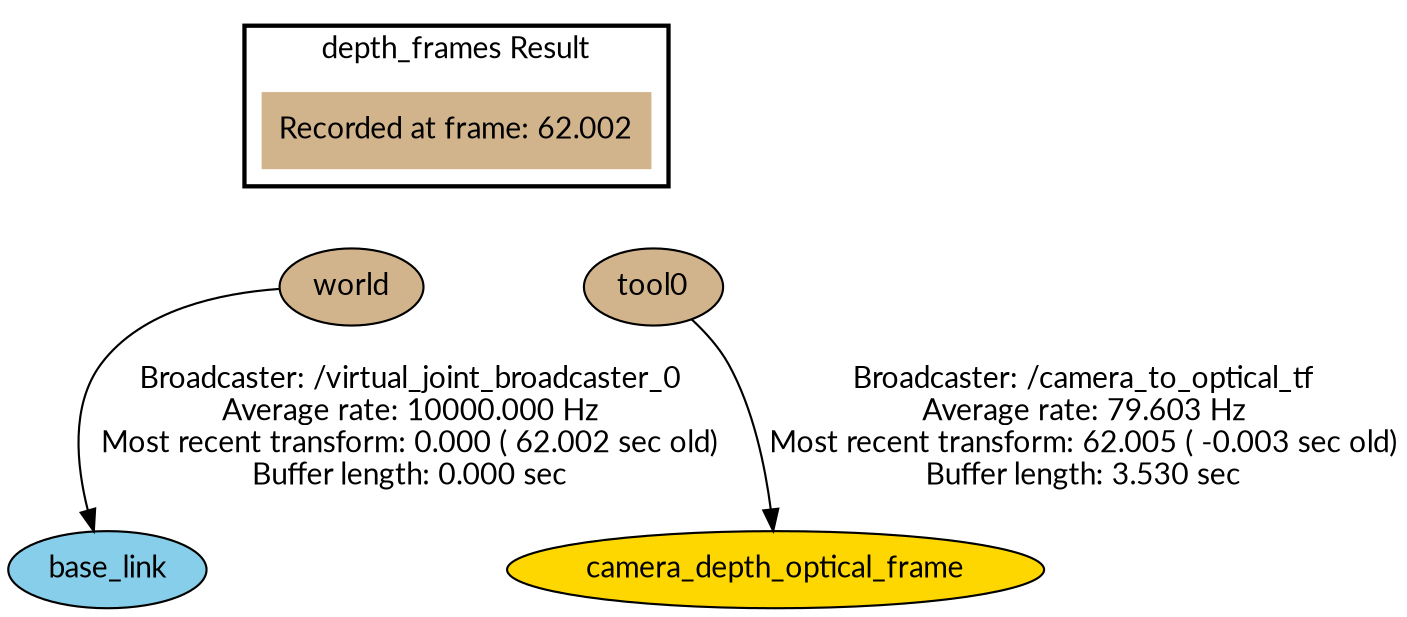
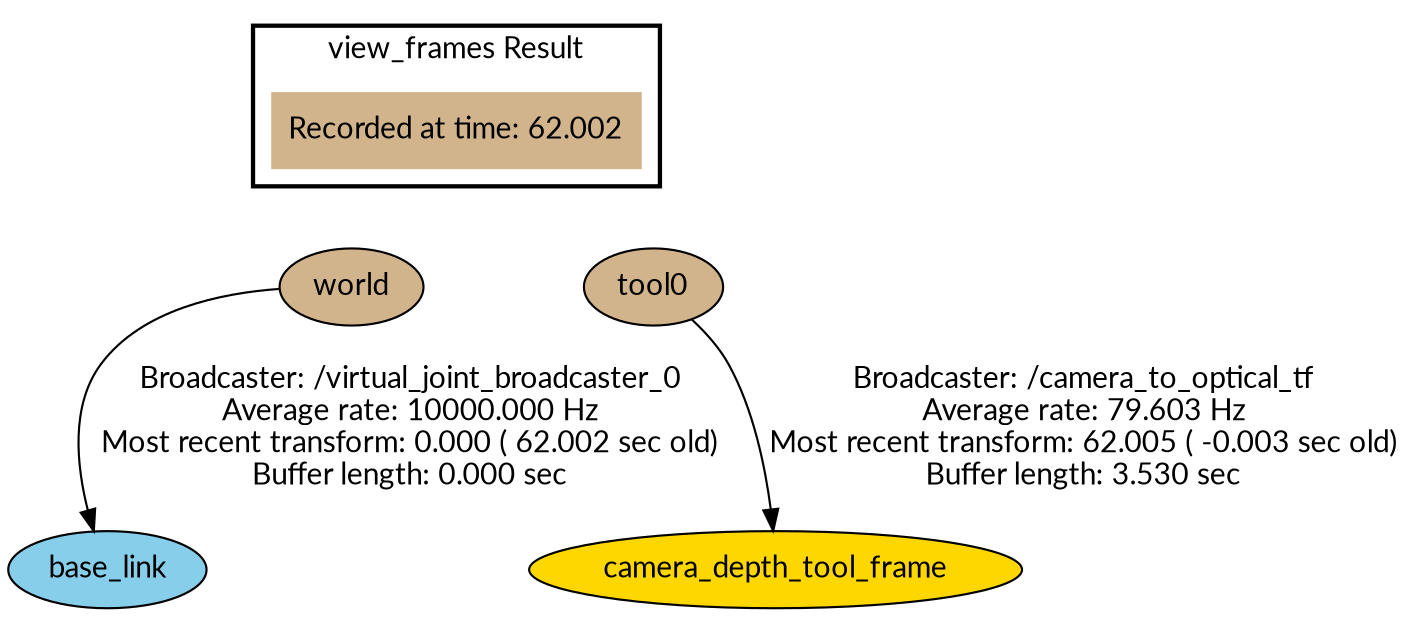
(456, 50) -> (456, 50)
(456, 131) -> (456, 131)
(776, 570) -> (776, 570)
